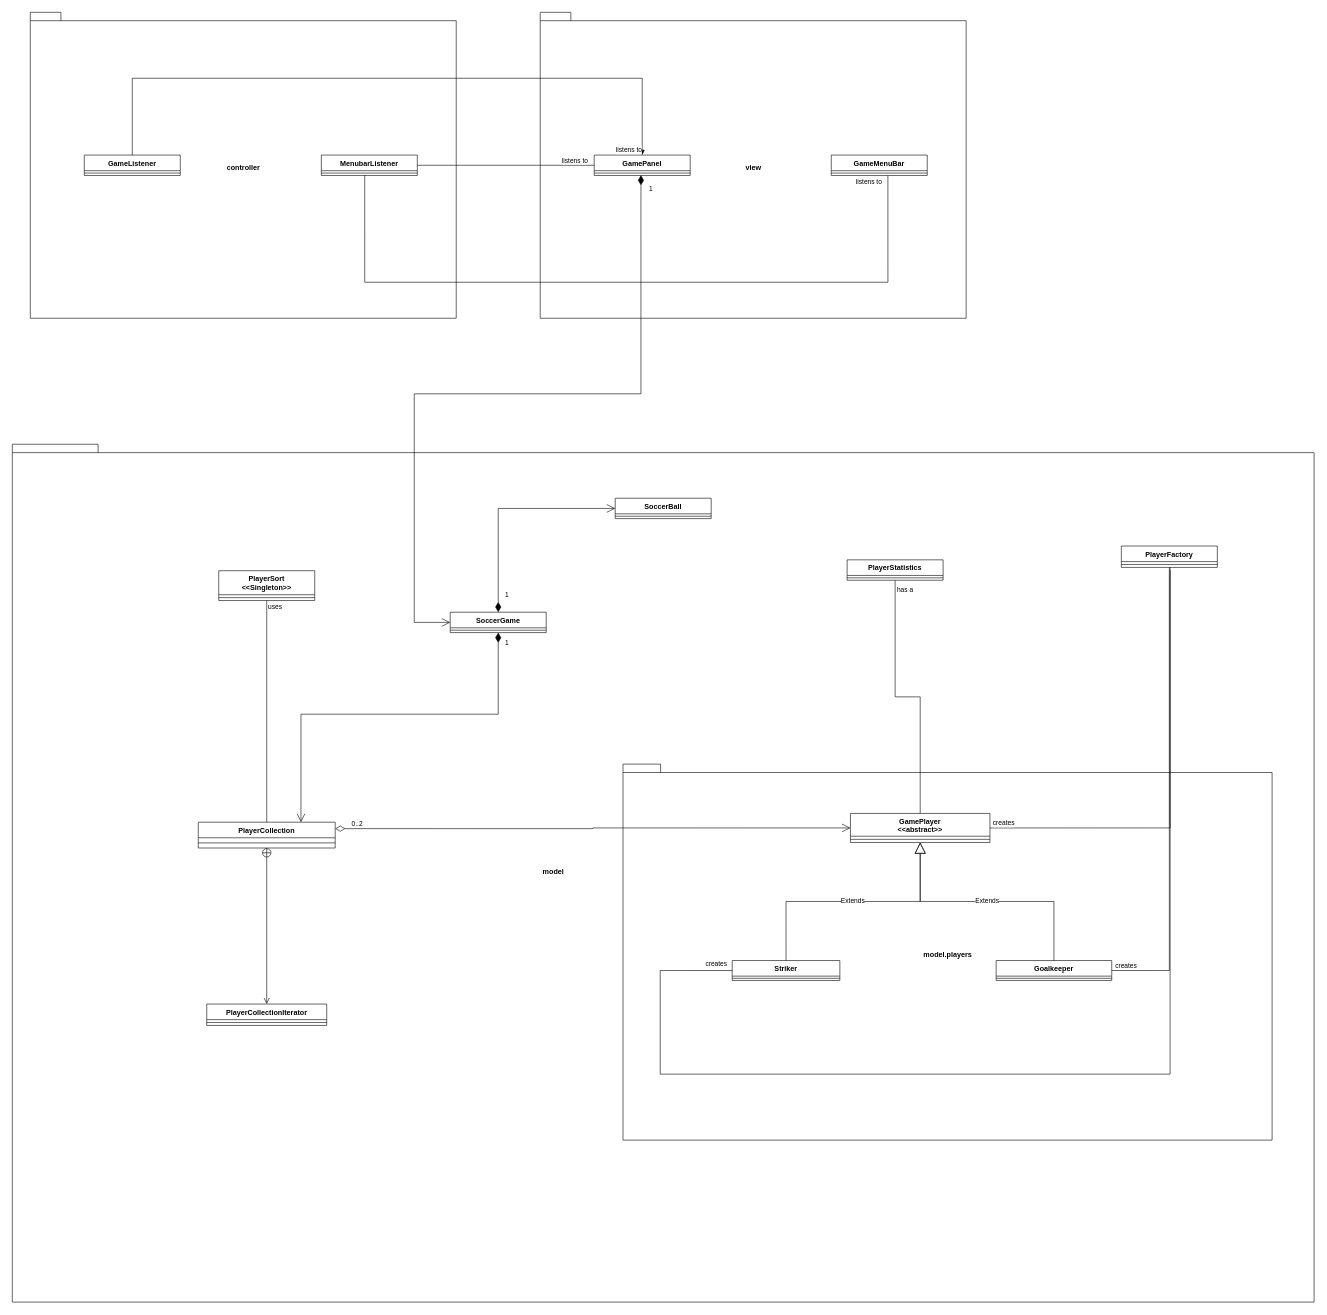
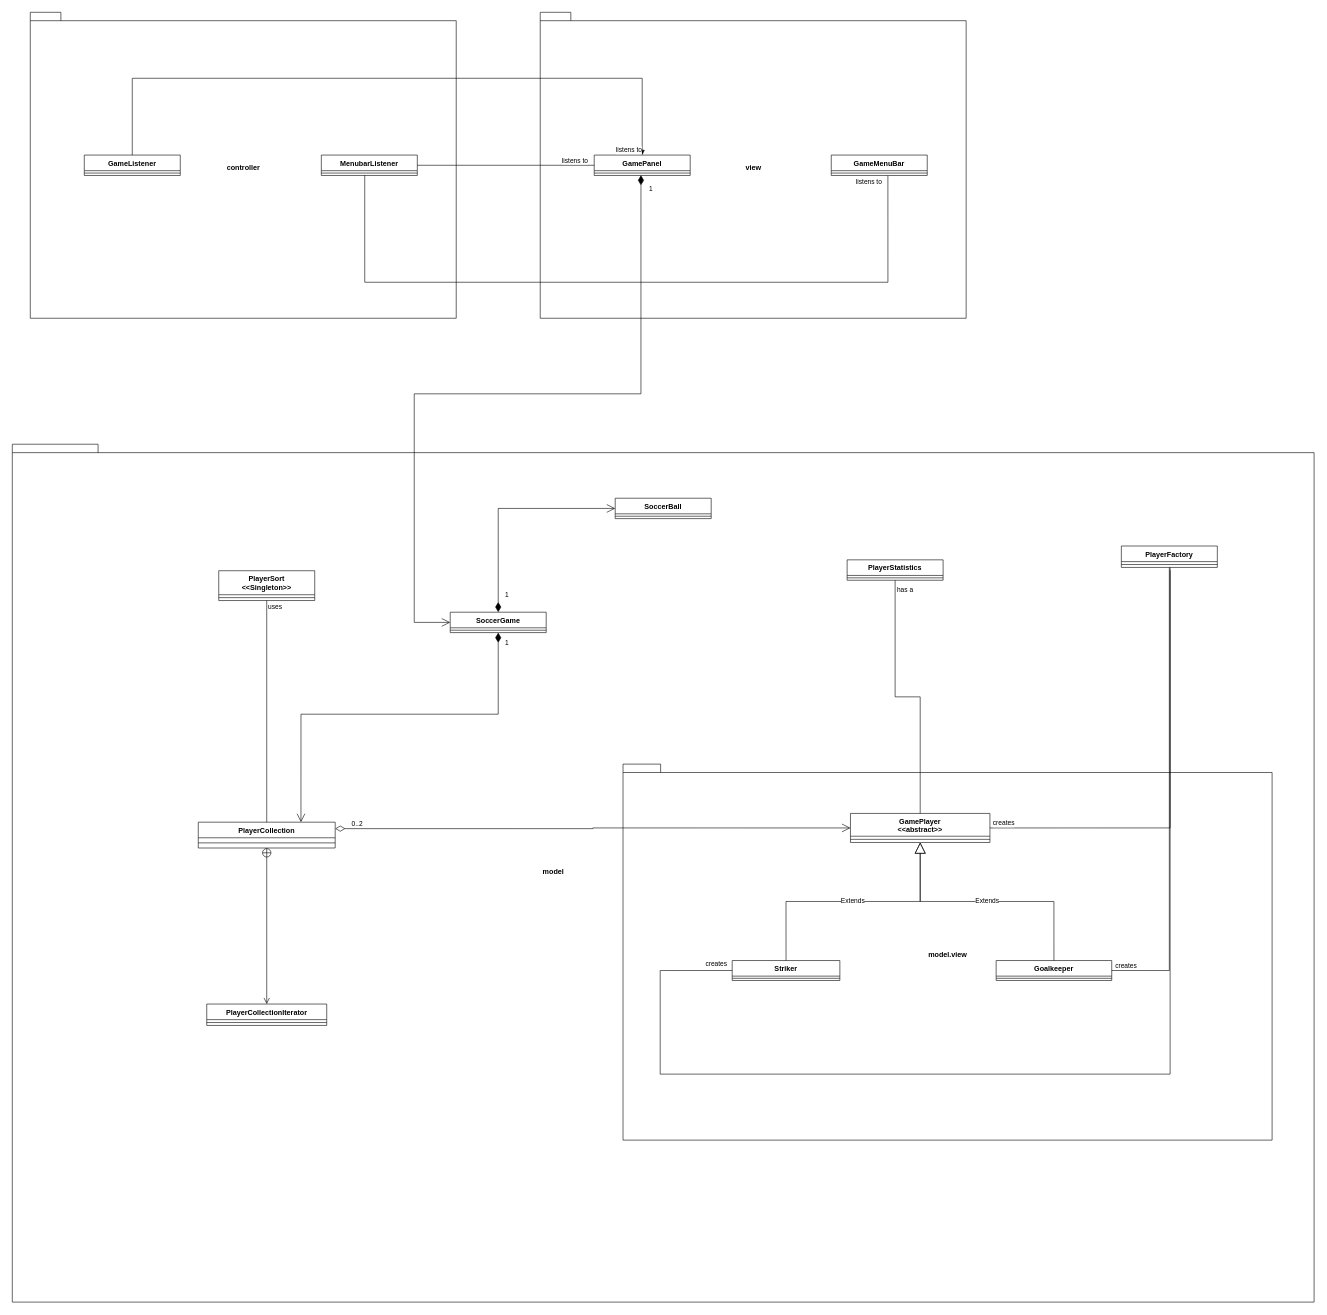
(948, 956) -> (948, 956)
